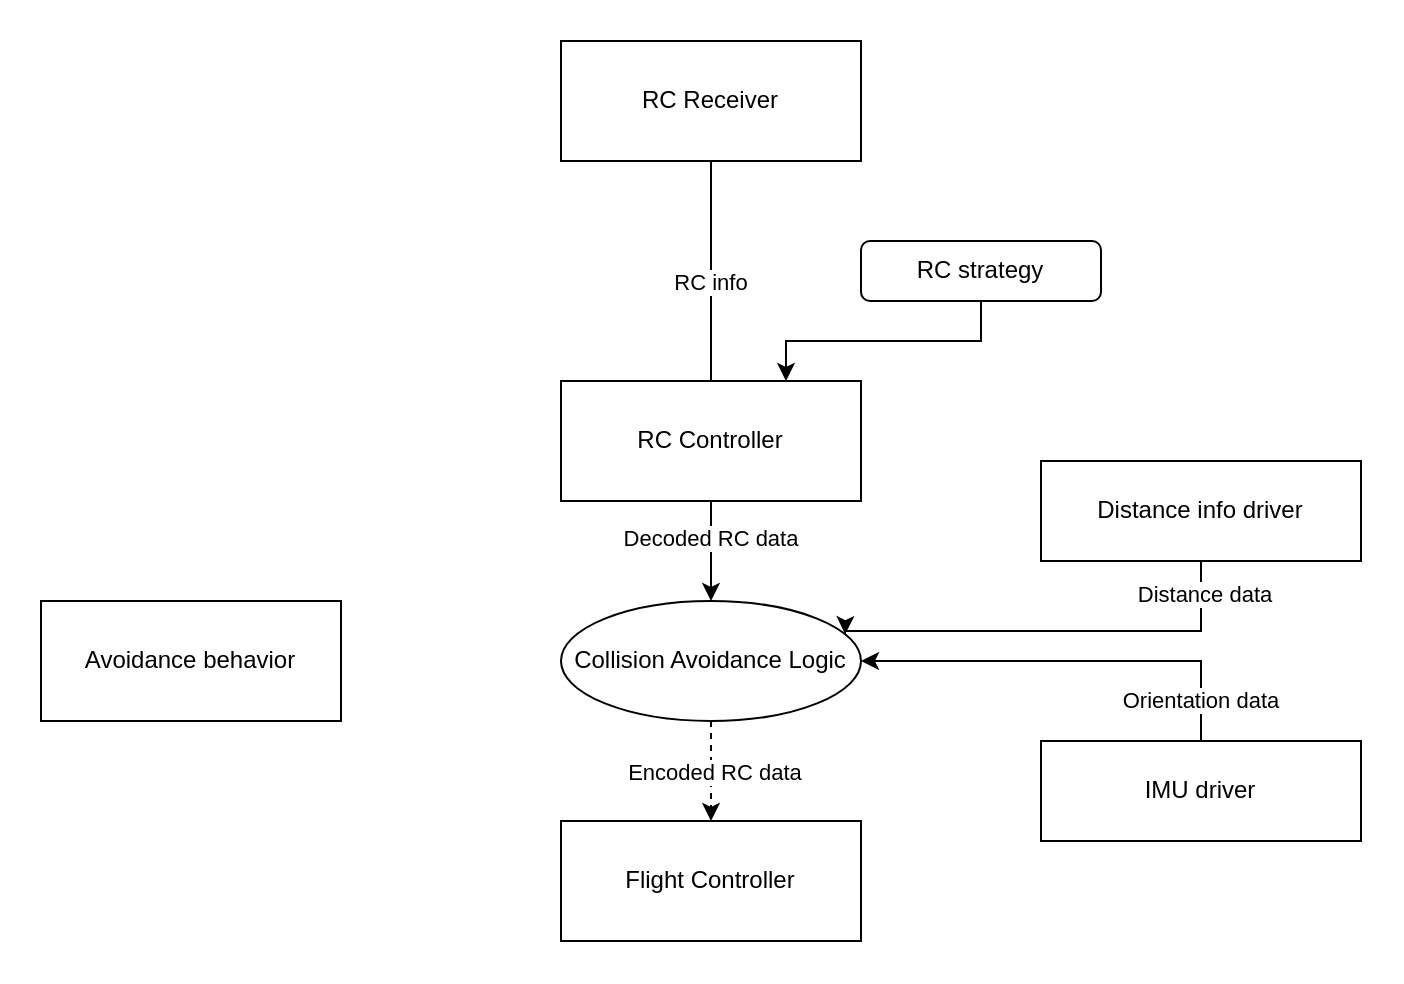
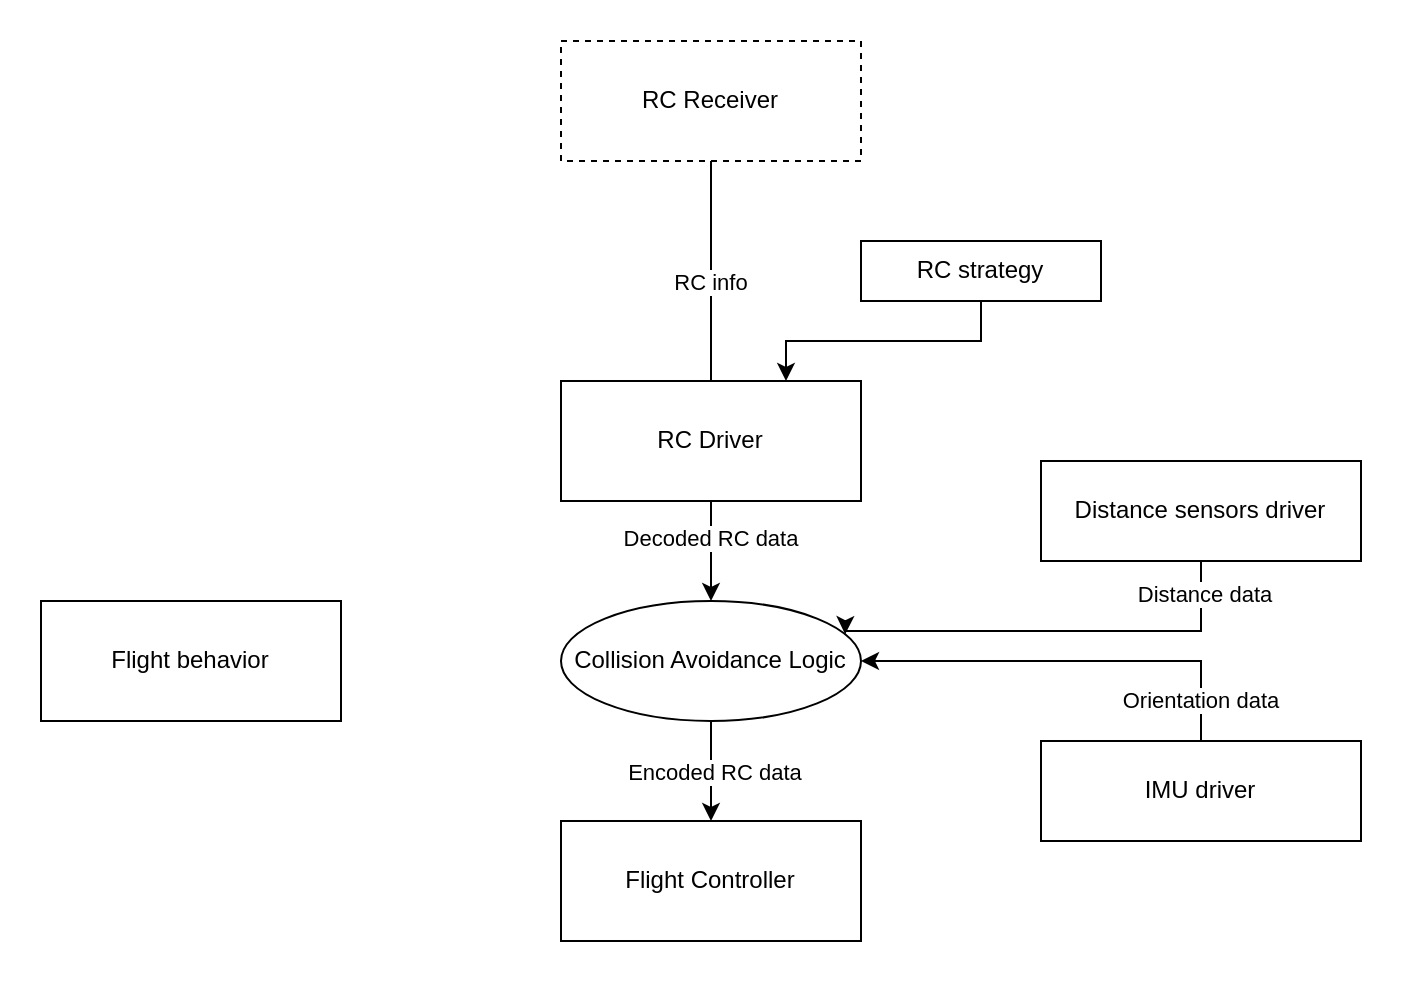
(711, 101) -> (711, 101)
(981, 271) -> (981, 271)
(711, 441) -> (711, 441)
(1201, 511) -> (1201, 511)
(191, 661) -> (191, 661)
(711, 741) -> (711, 741)
